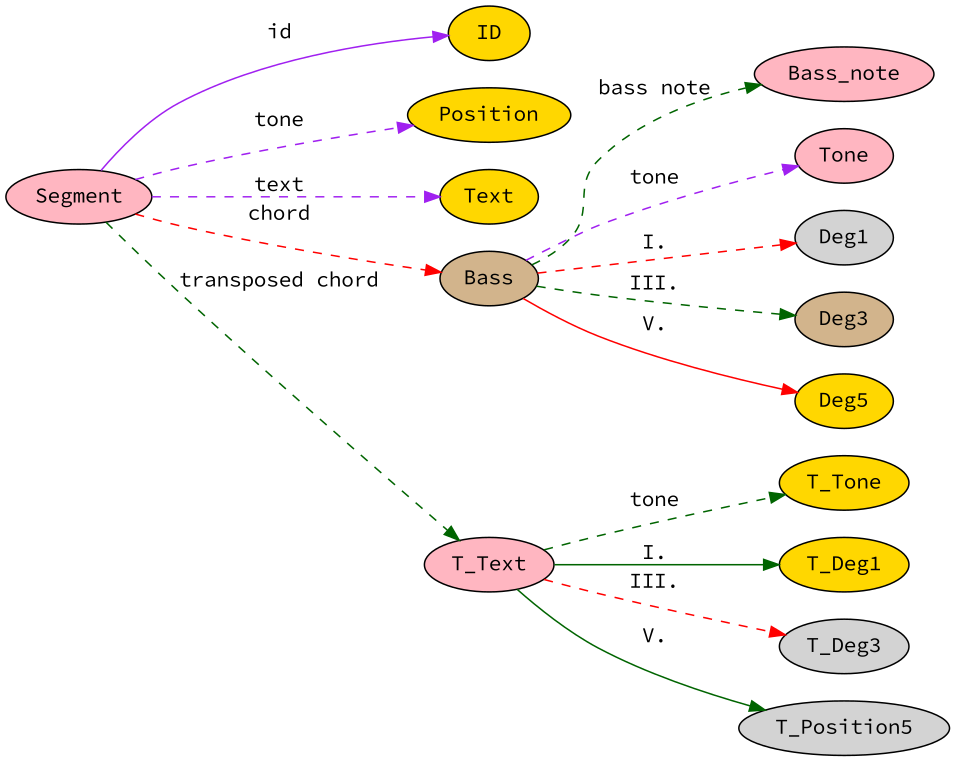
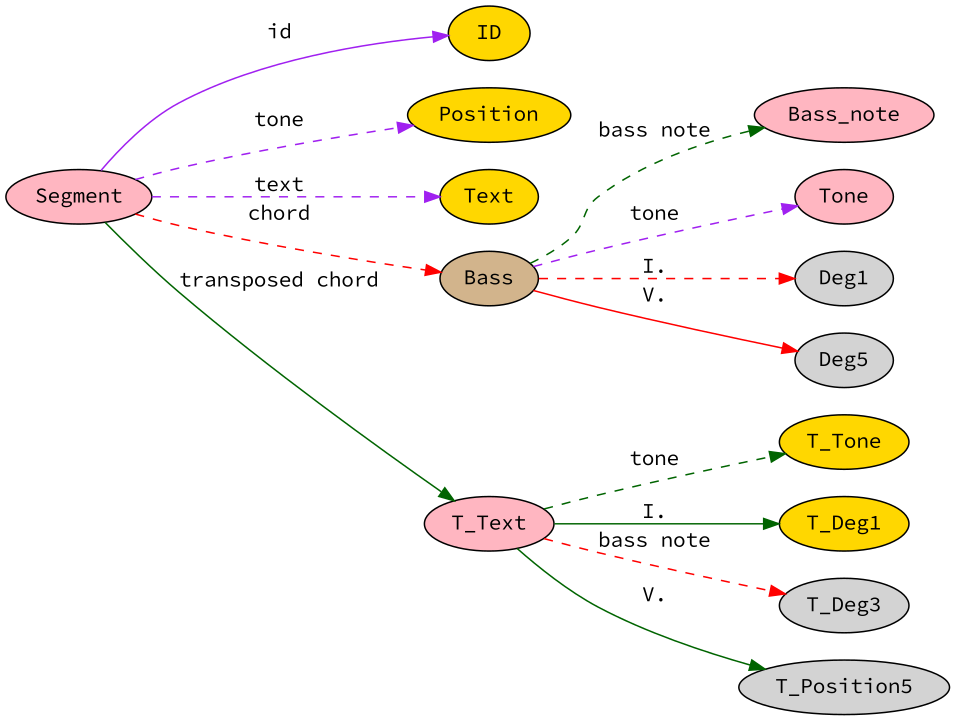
(844, 319) -> none
(274, 379) -> (268, 364)
(844, 401) -> (844, 360)
(655, 582) -> (655, 541)
